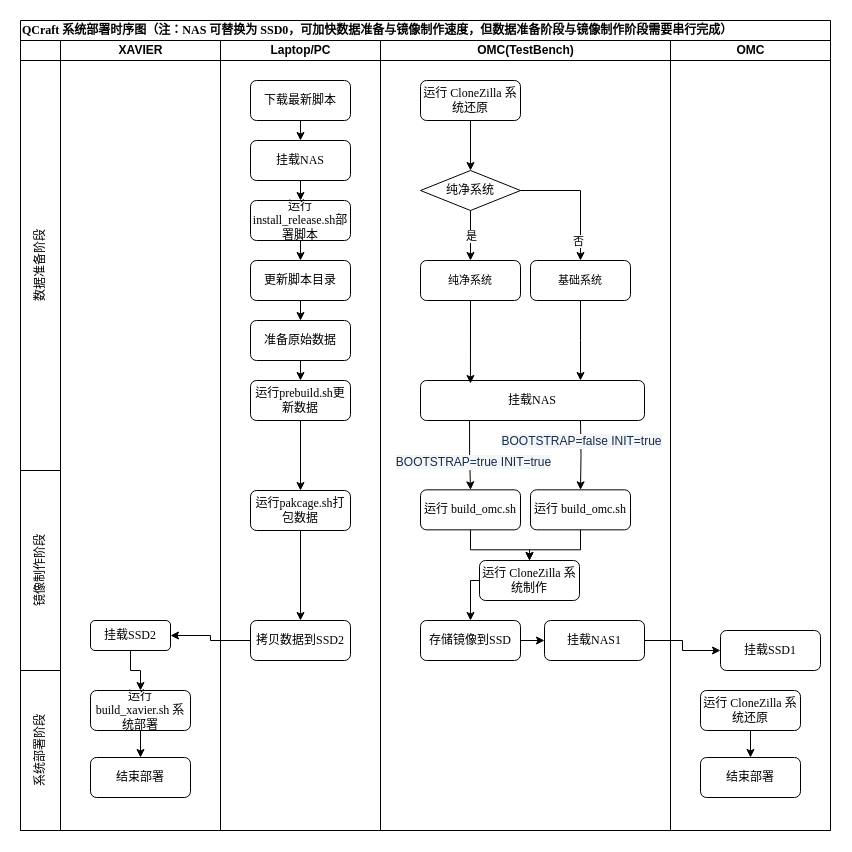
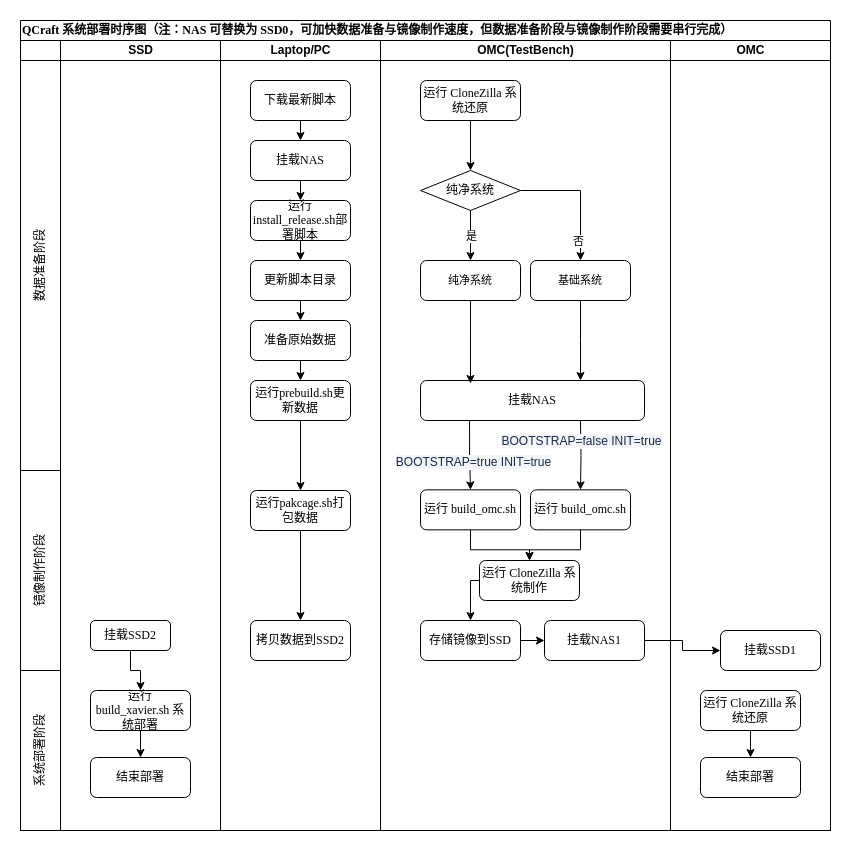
(141, 51) -> (141, 51)
(212, 641) -> none
